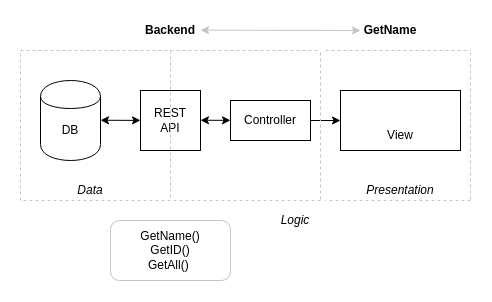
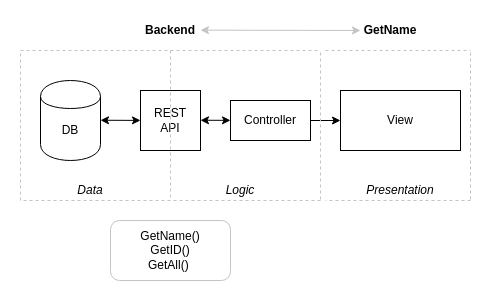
(401, 136) -> (401, 121)
(296, 221) -> (241, 191)
